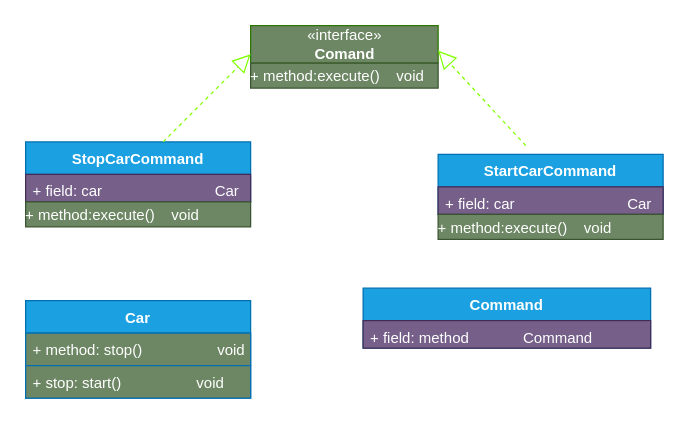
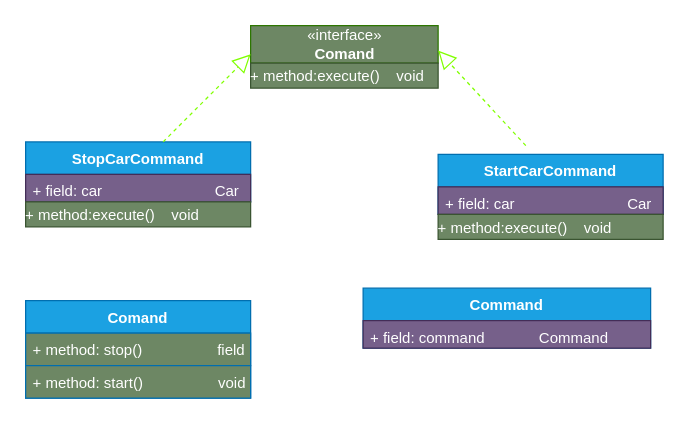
(138, 318) -> (138, 318)
(496, 338) -> (500, 338)
(167, 350) -> (169, 350)
(163, 383) -> (171, 383)
